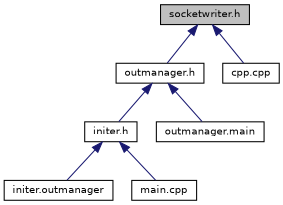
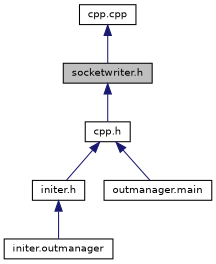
(231, 48) -> (108, 49)
(160, 73) -> (108, 132)
(164, 190) -> none
